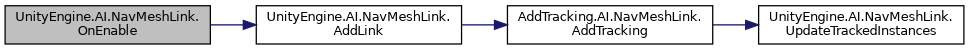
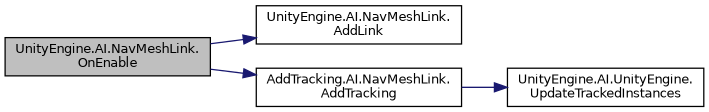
(478, 25) -> (227, 71)
(861, 25) -> (606, 87)
